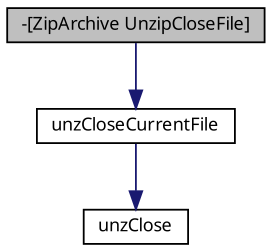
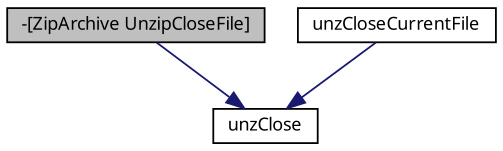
(136, 67) -> (193, 70)
